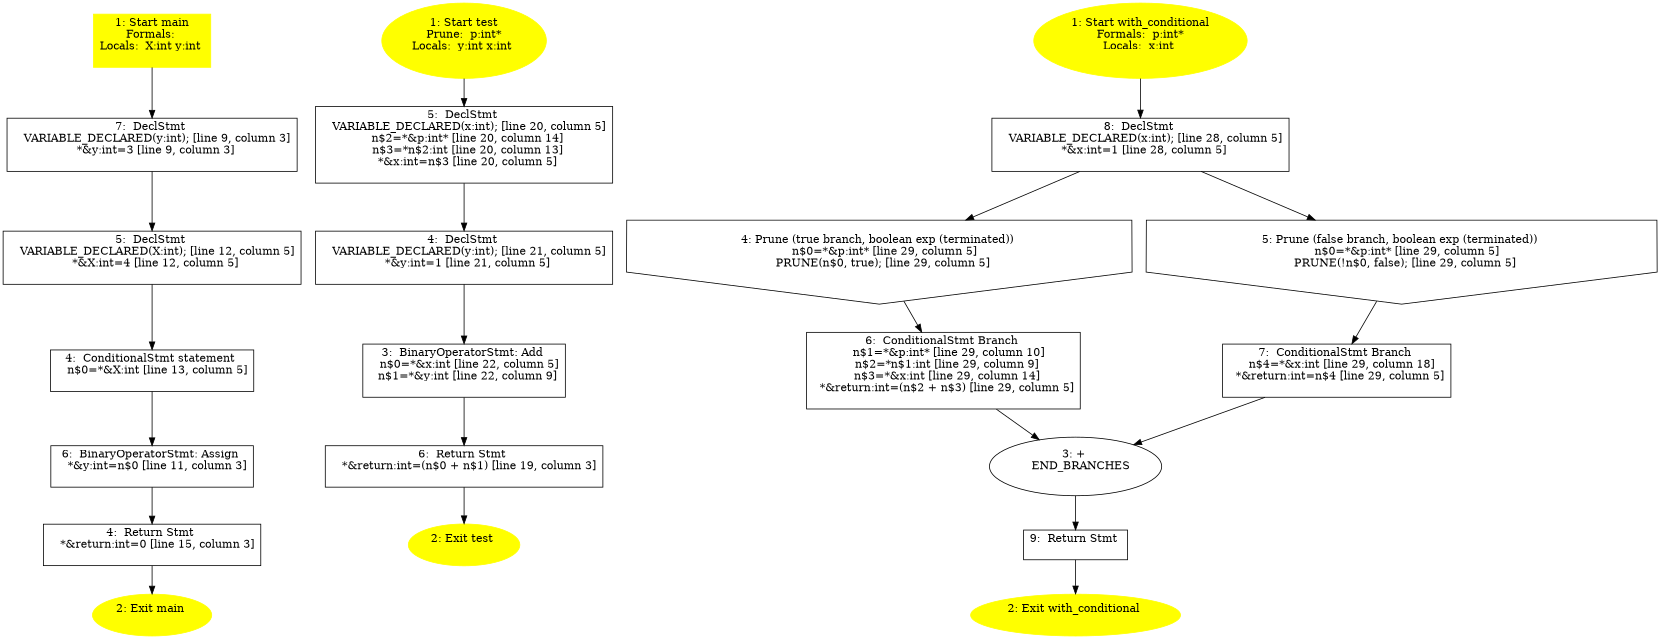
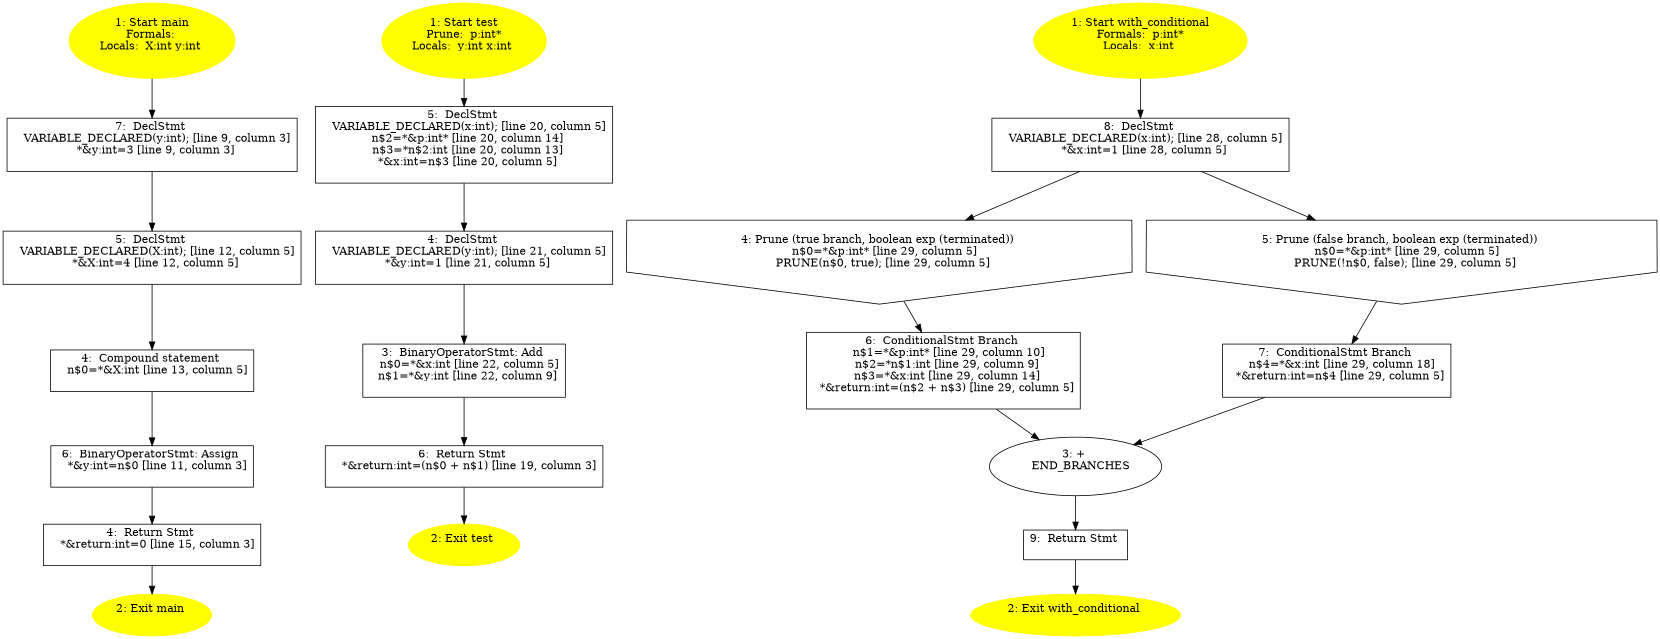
(152, 41) -> (152, 41)
(152, 371) -> (152, 371)
